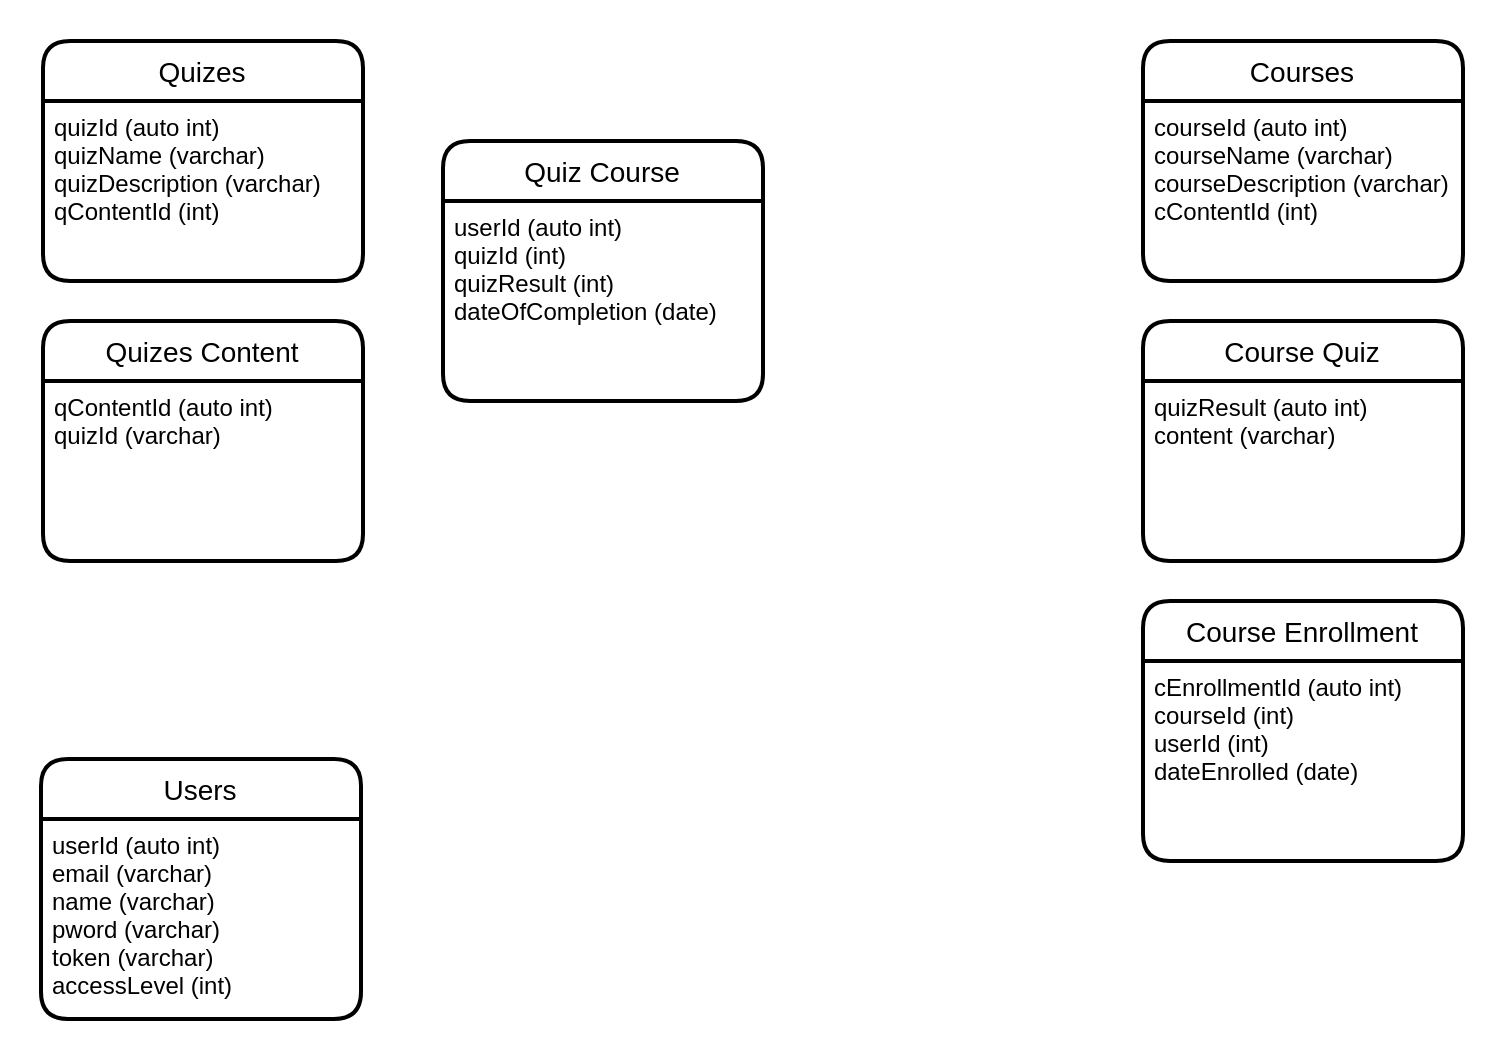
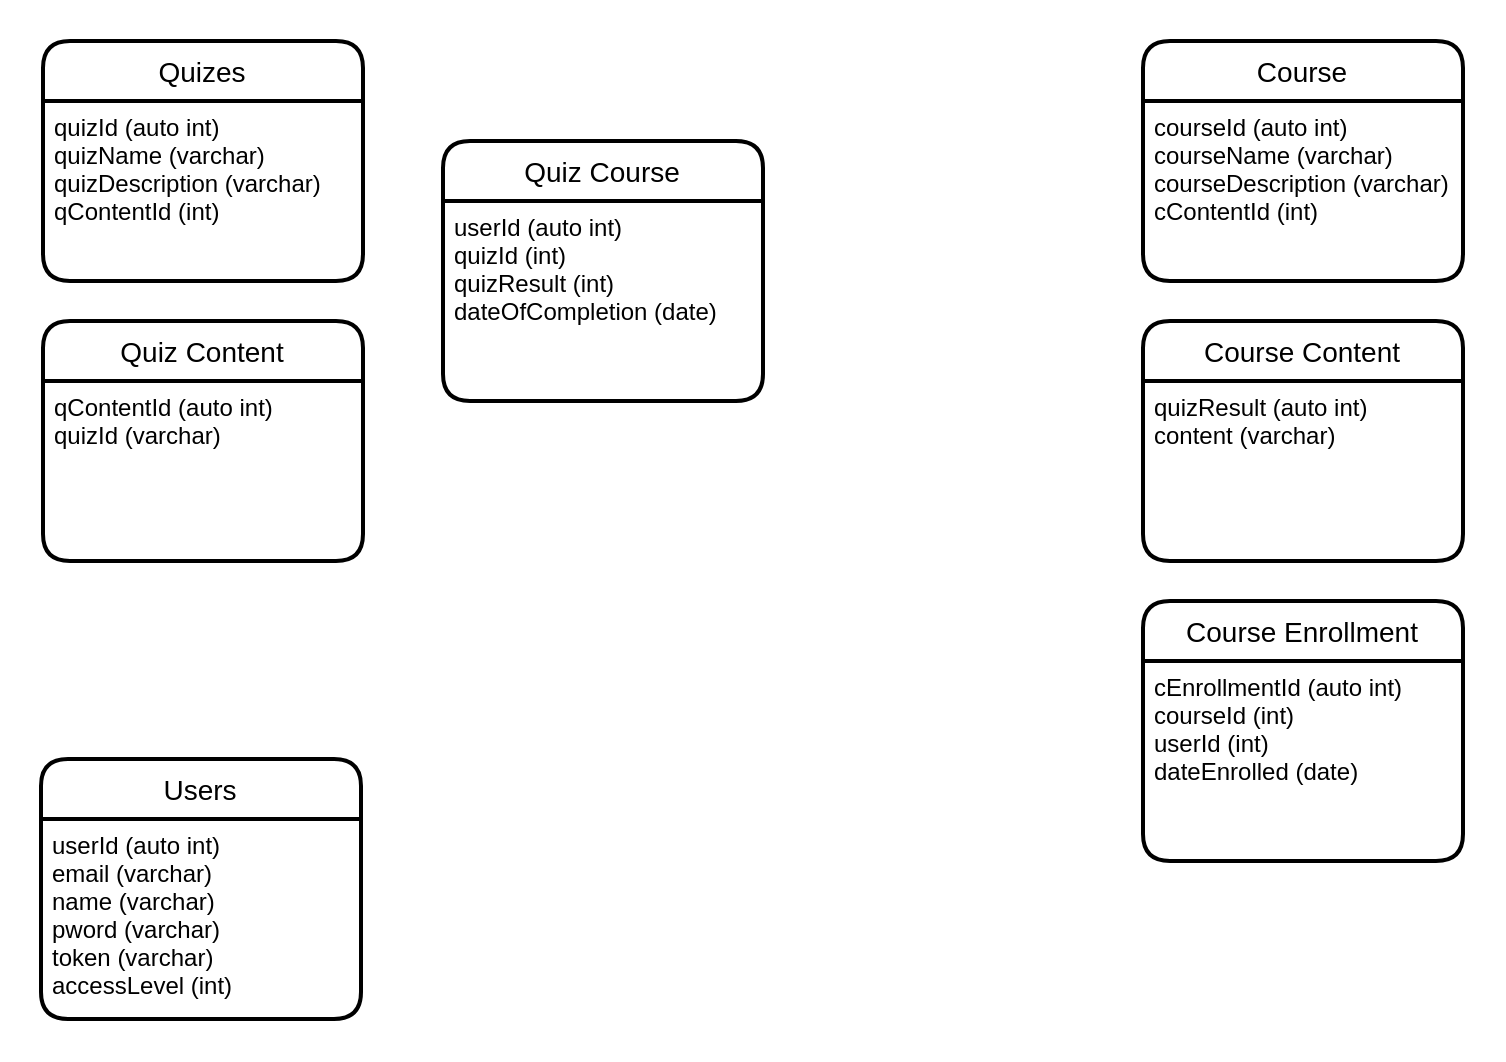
(1302, 73) -> (1302, 73)
(202, 353) -> (202, 353)
(1302, 353) -> (1302, 353)
